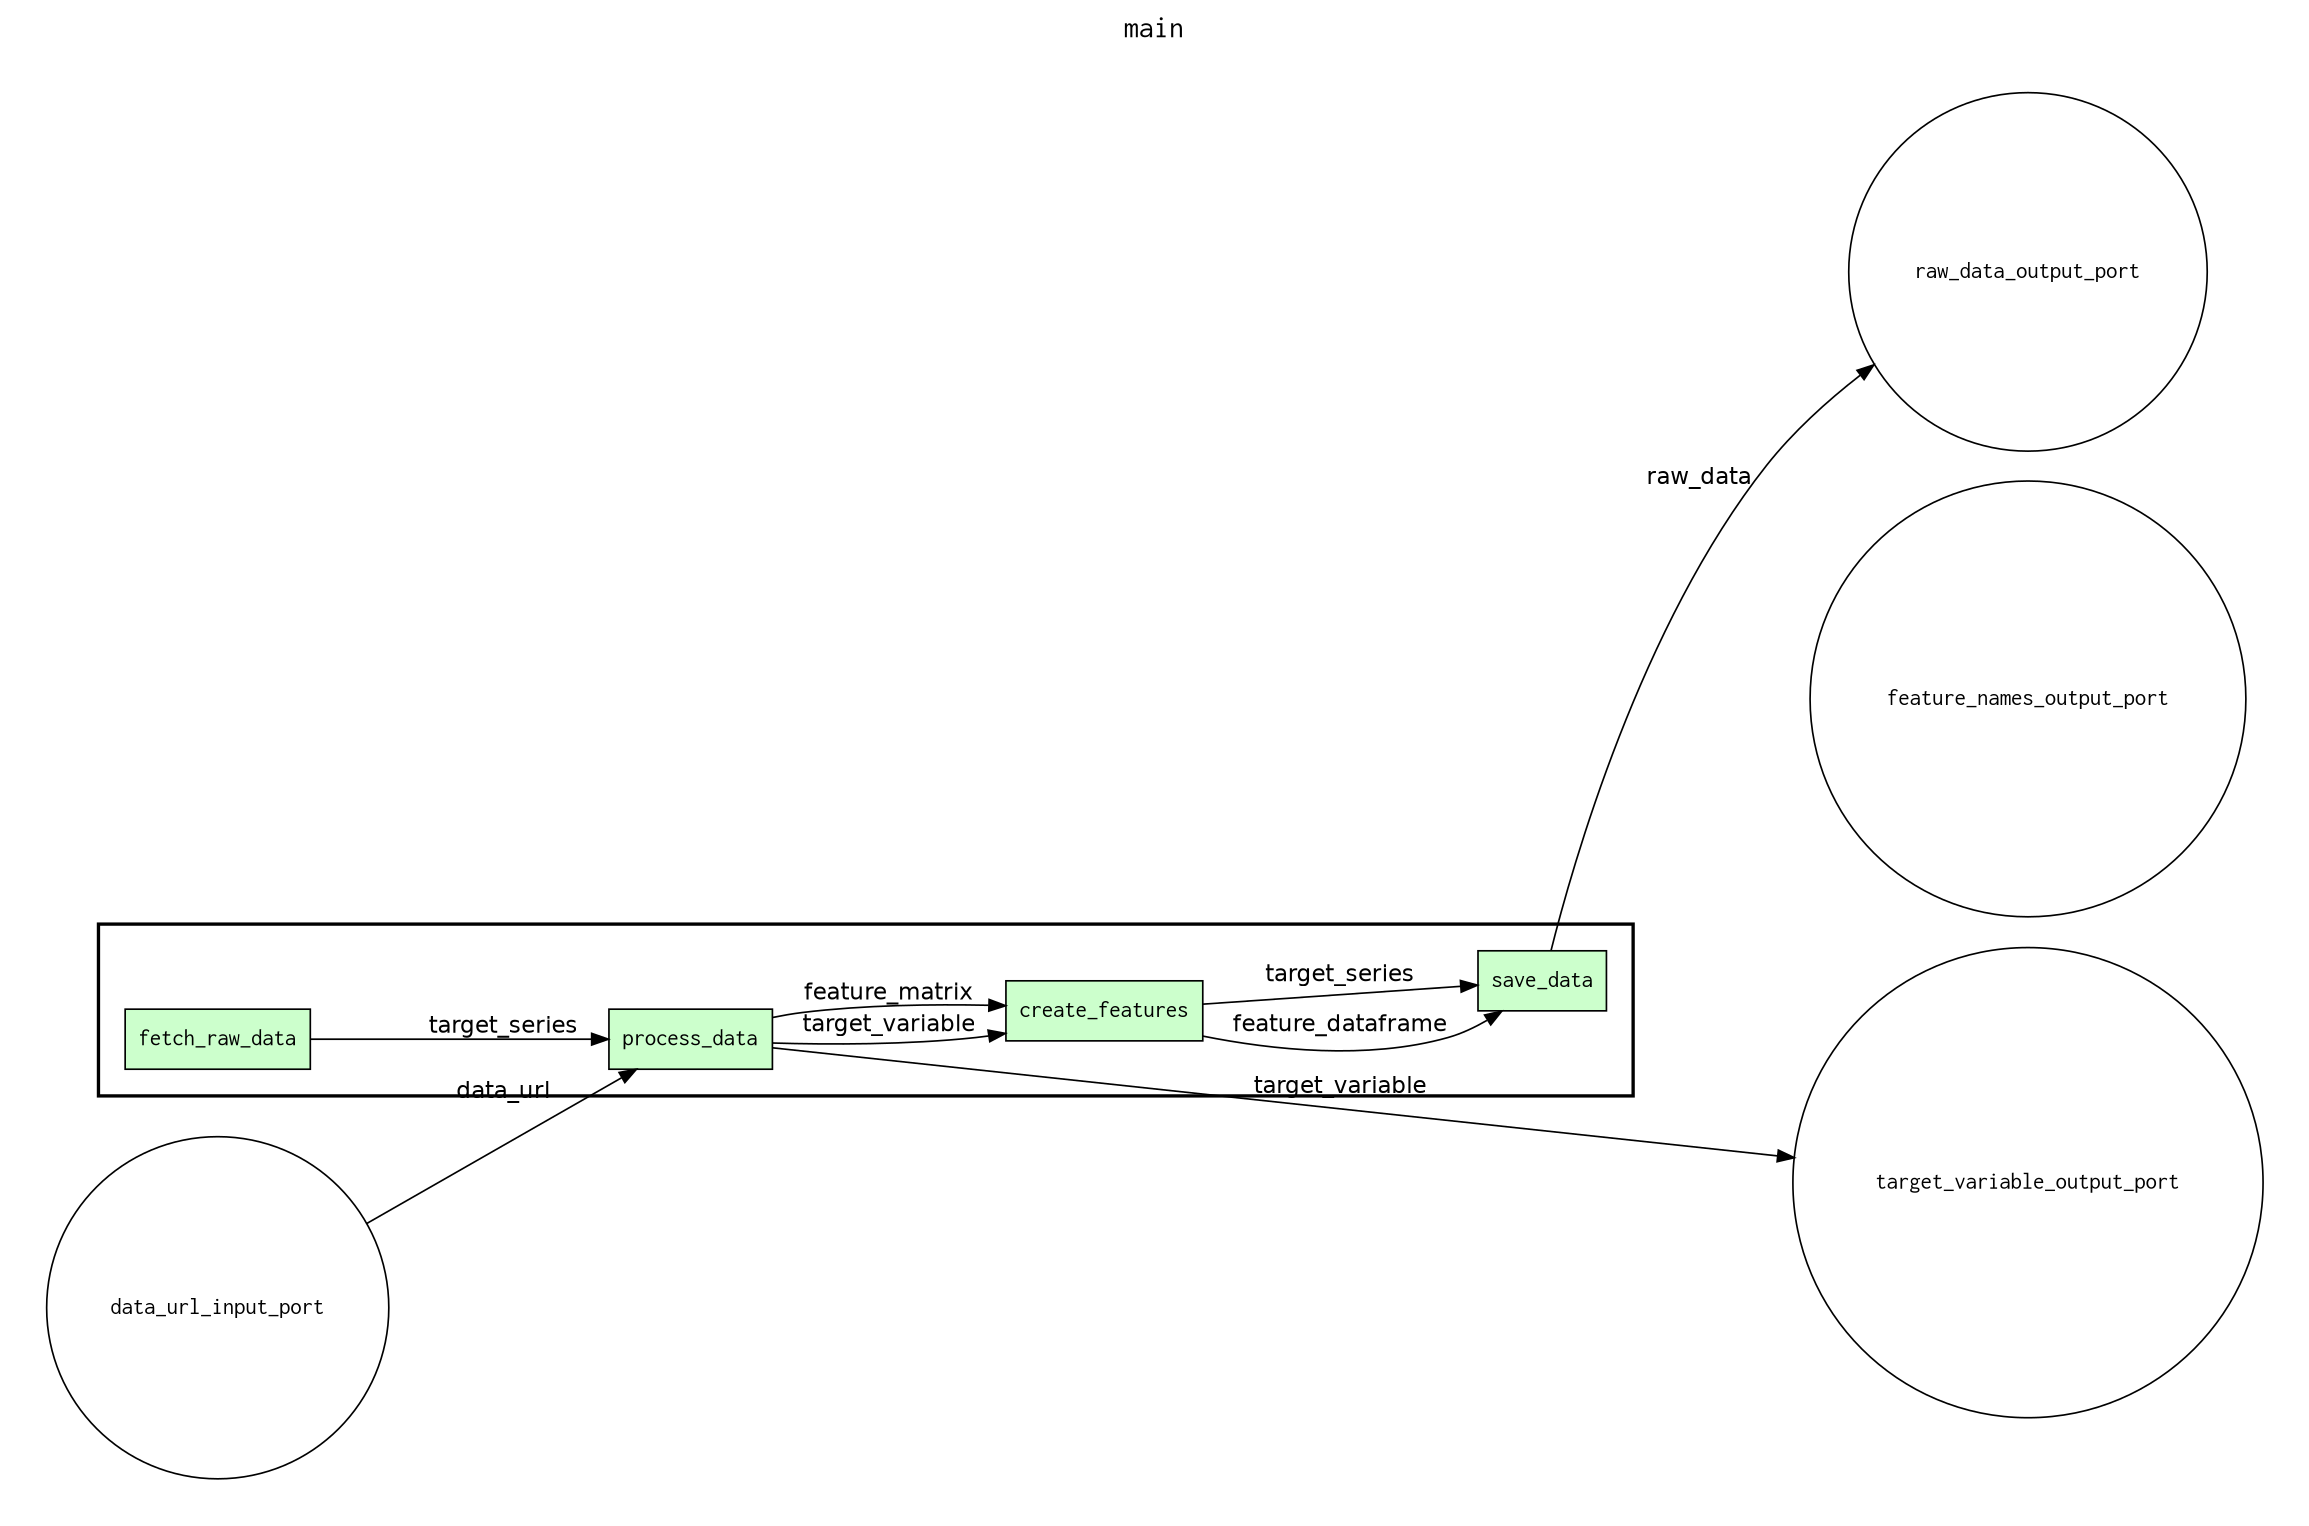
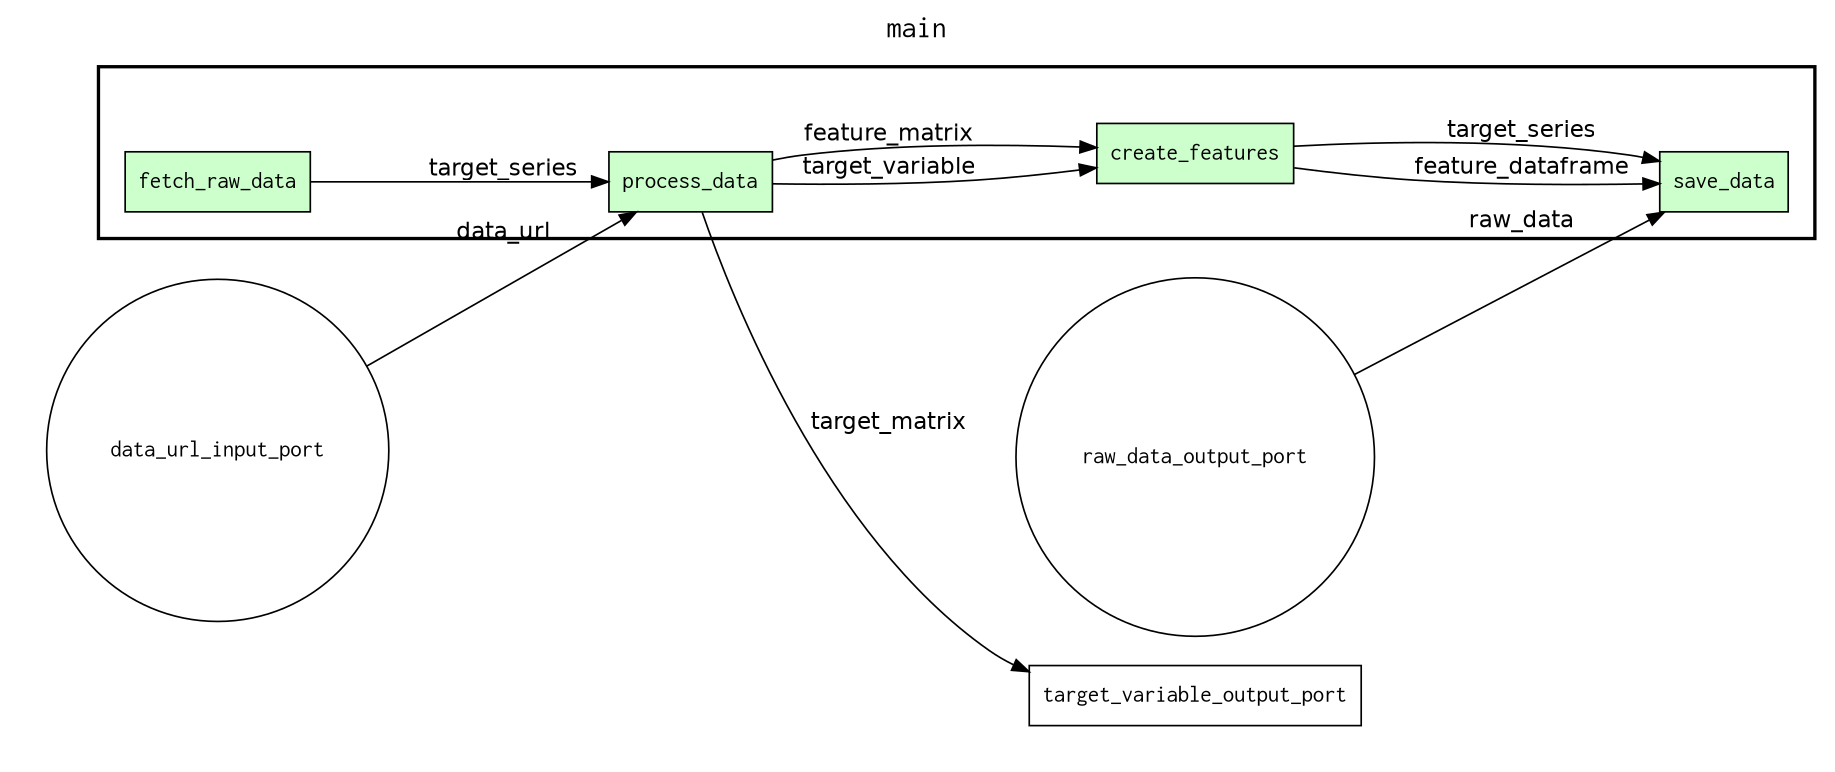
(1662, 638) -> (1502, 297)
(2028, 699) -> none
(1340, 1087) -> (889, 423)
(2028, 1183) -> (1195, 696)
